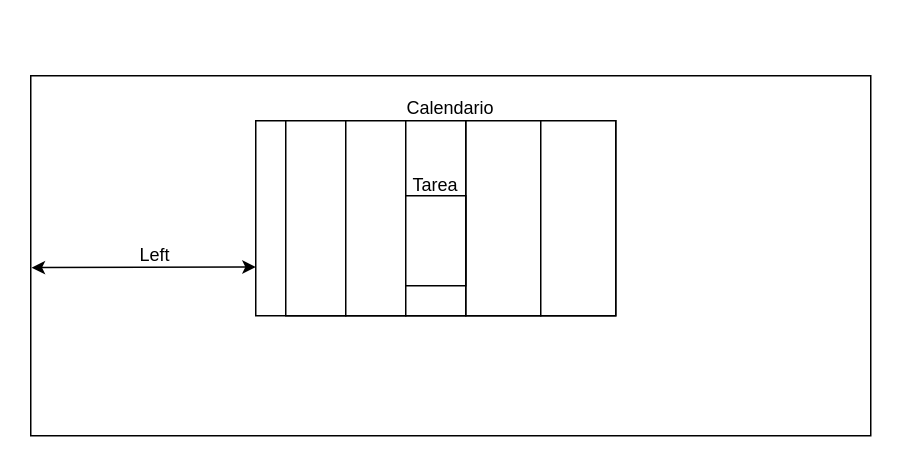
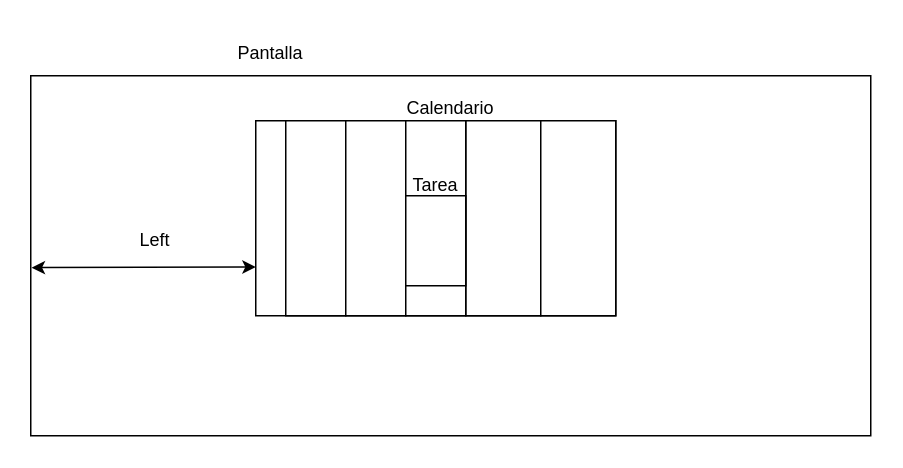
none -> (271, 53)
(155, 256) -> (155, 241)
